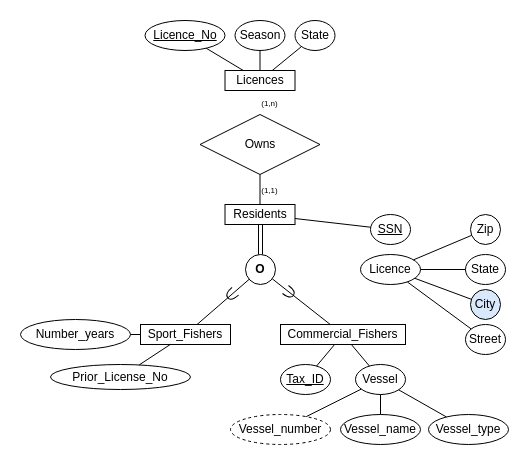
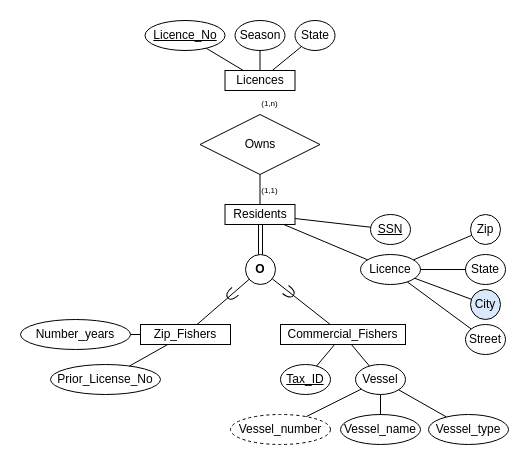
none -> (326, 242)
(186, 335) -> (186, 335)
(121, 377) -> (106, 380)
